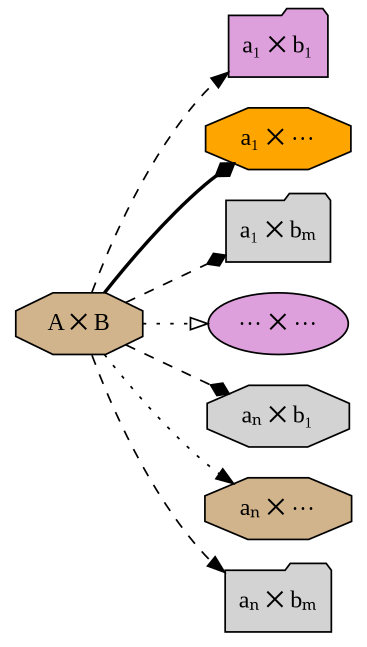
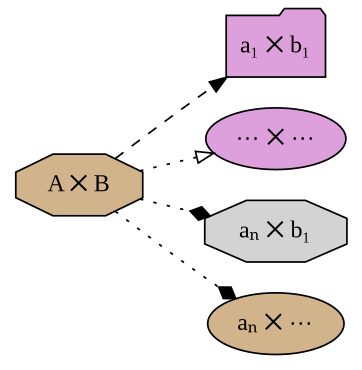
(278, 139) -> none
(278, 231) -> none
(168, 365) -> (165, 205)
(158, 417) -> (166, 250)
(278, 509) -> (276, 324)
(278, 601) -> none
